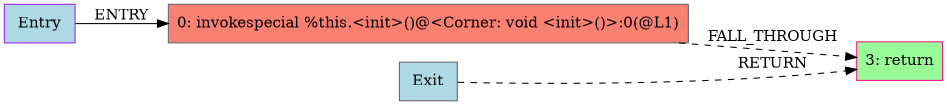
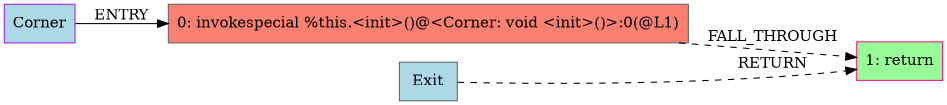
(40, 24) -> (40, 24)
(900, 61) -> (900, 61)
